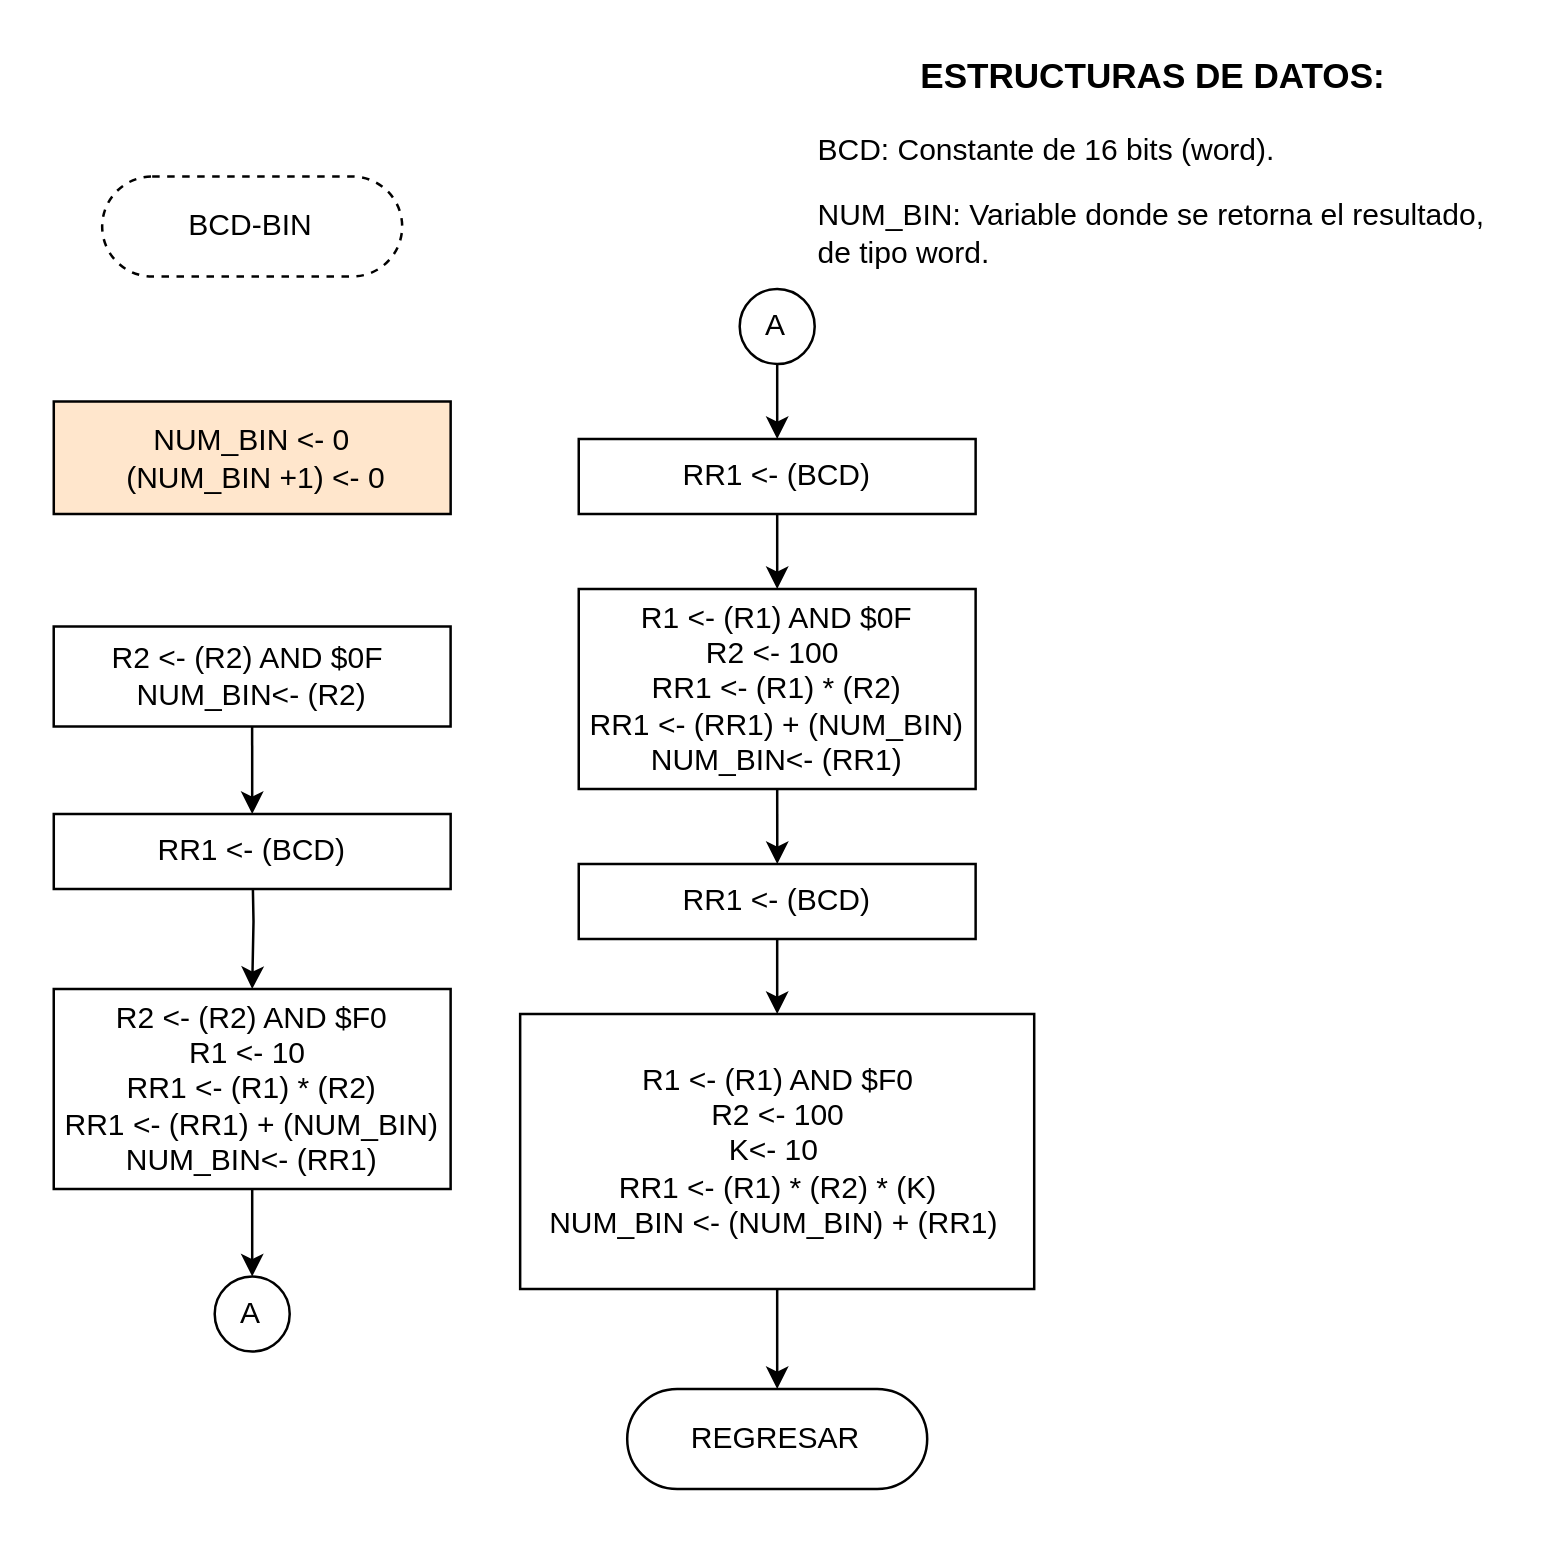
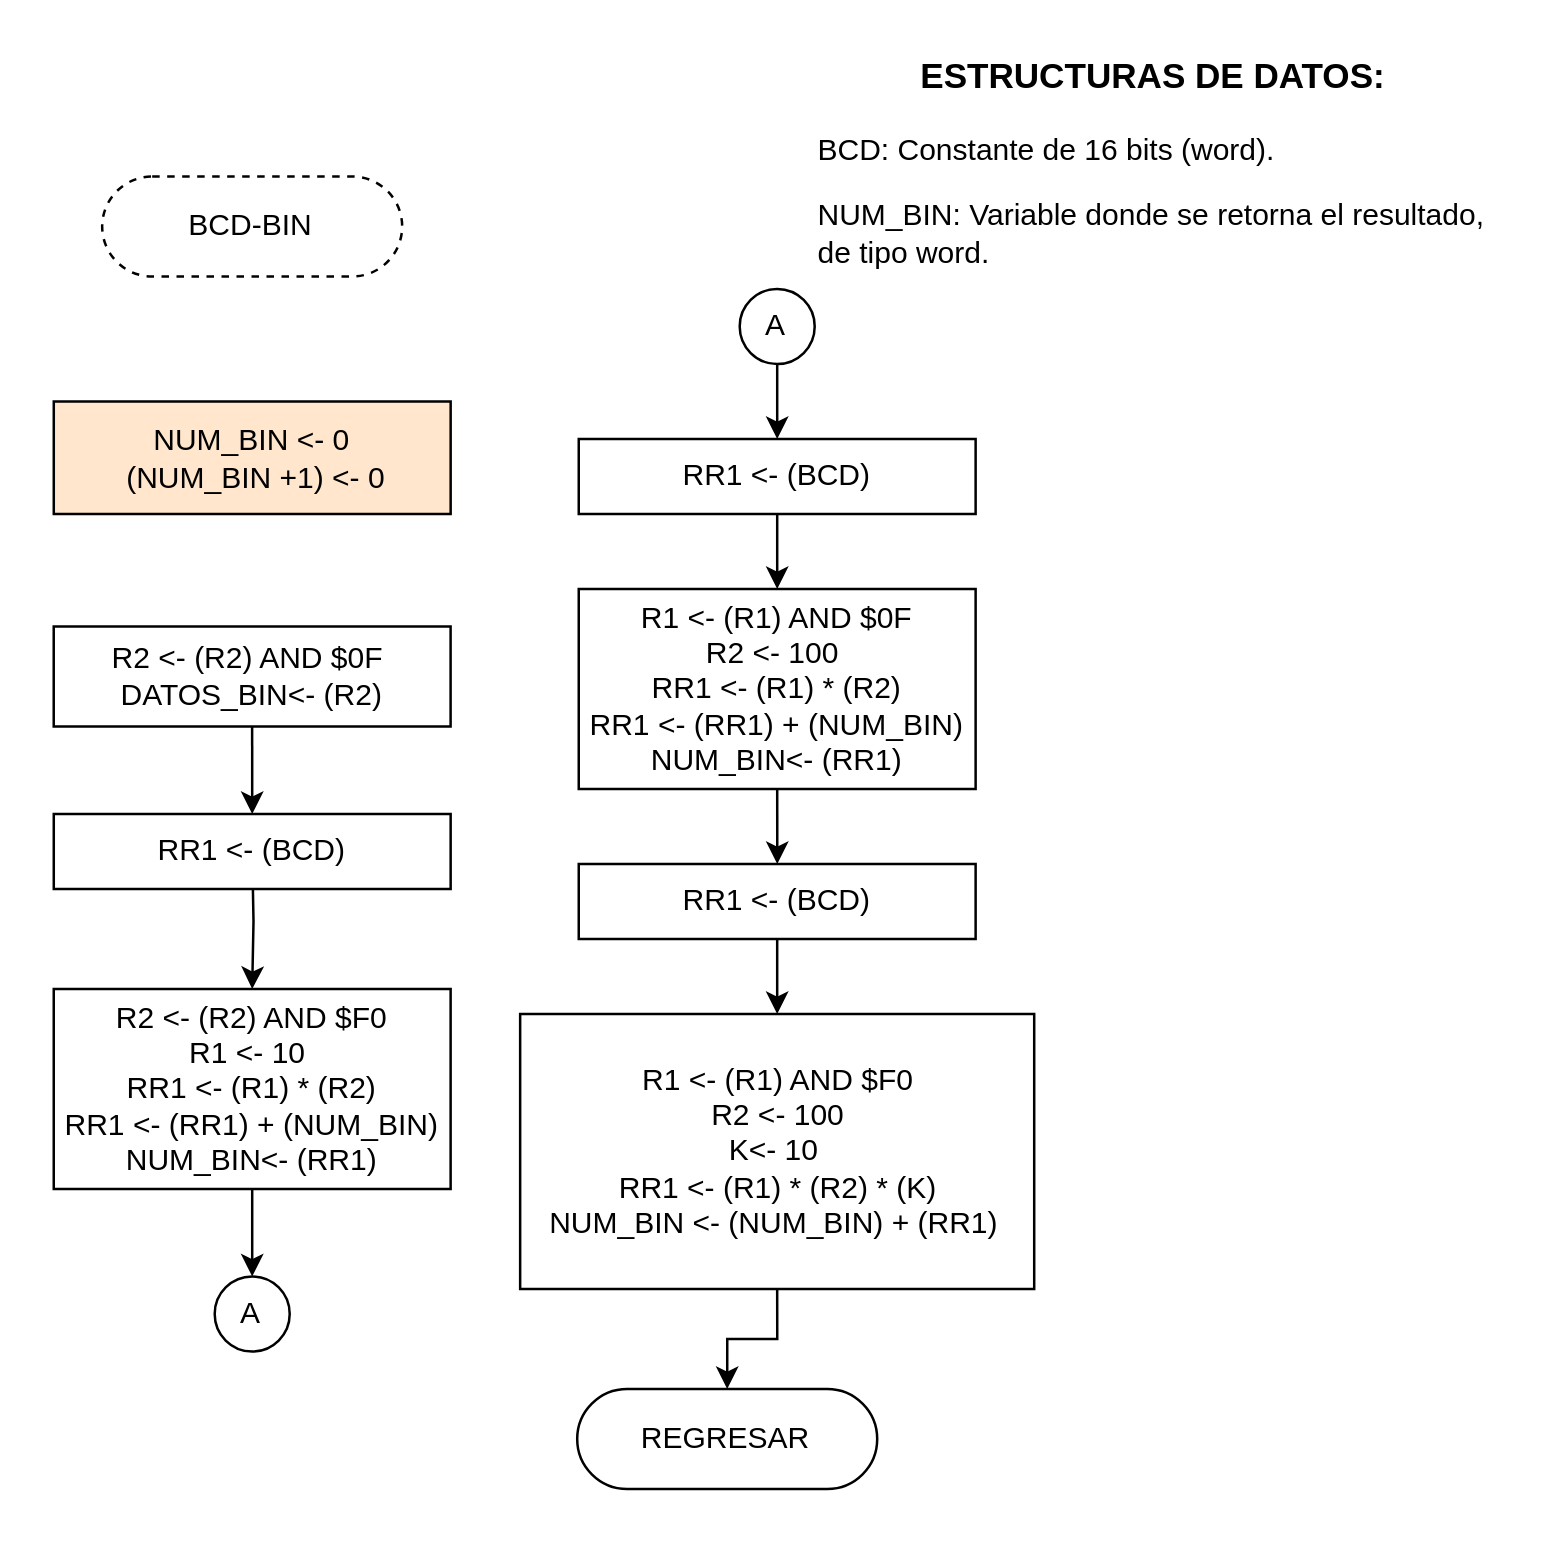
(253, 676) -> (253, 676)
(777, 1439) -> (727, 1439)
